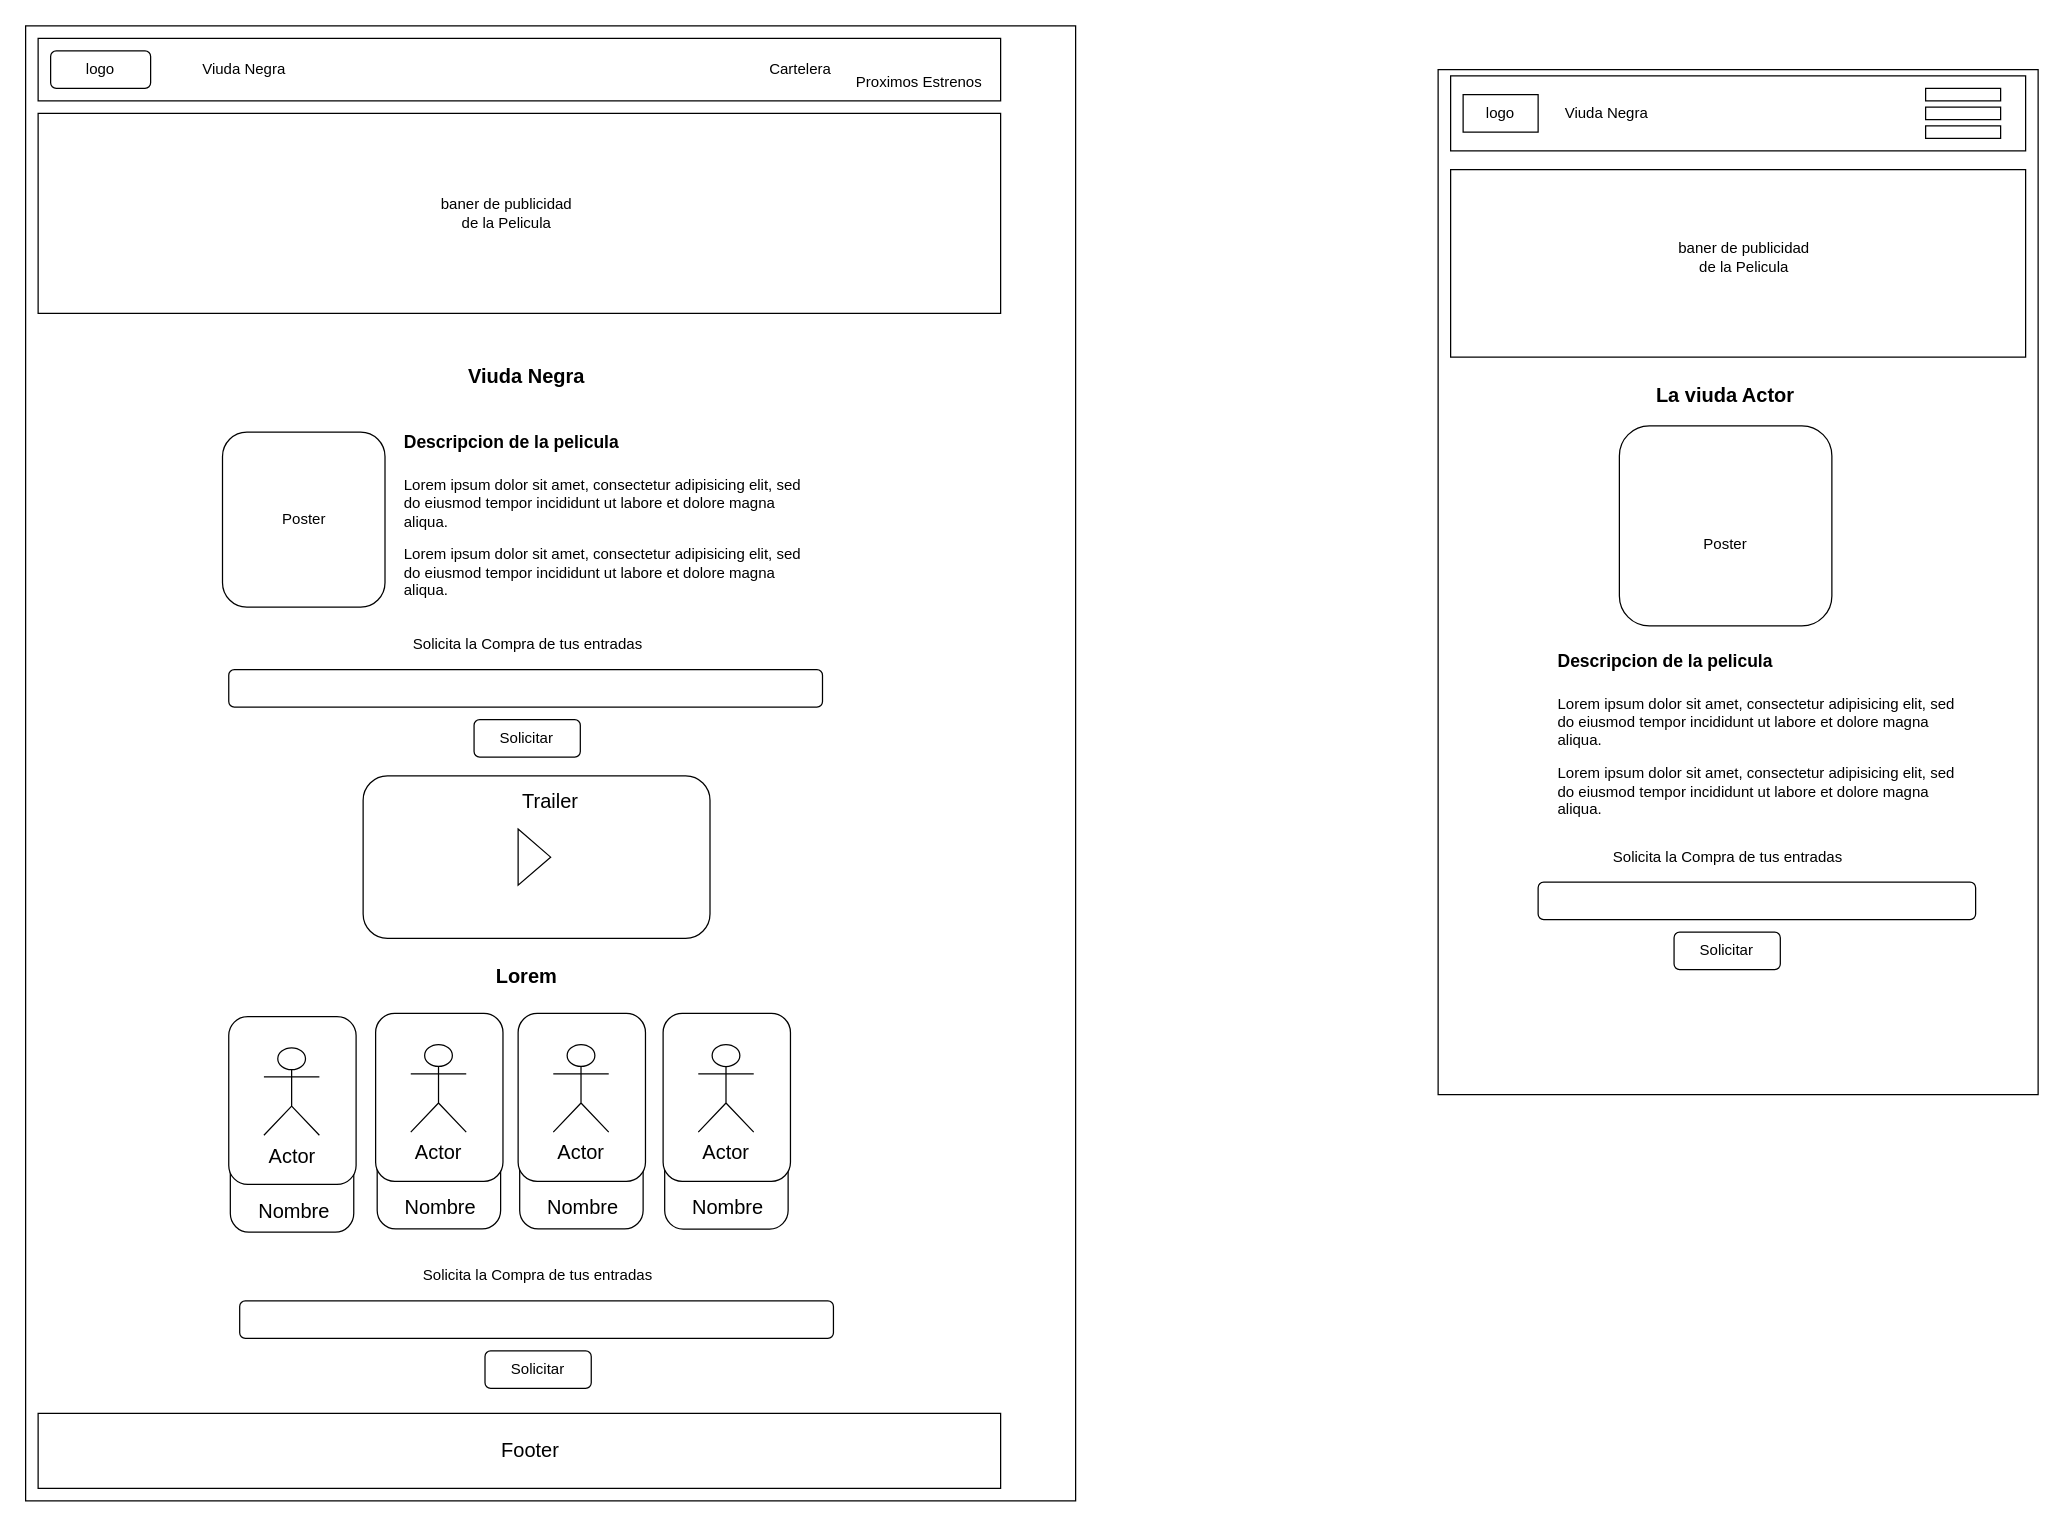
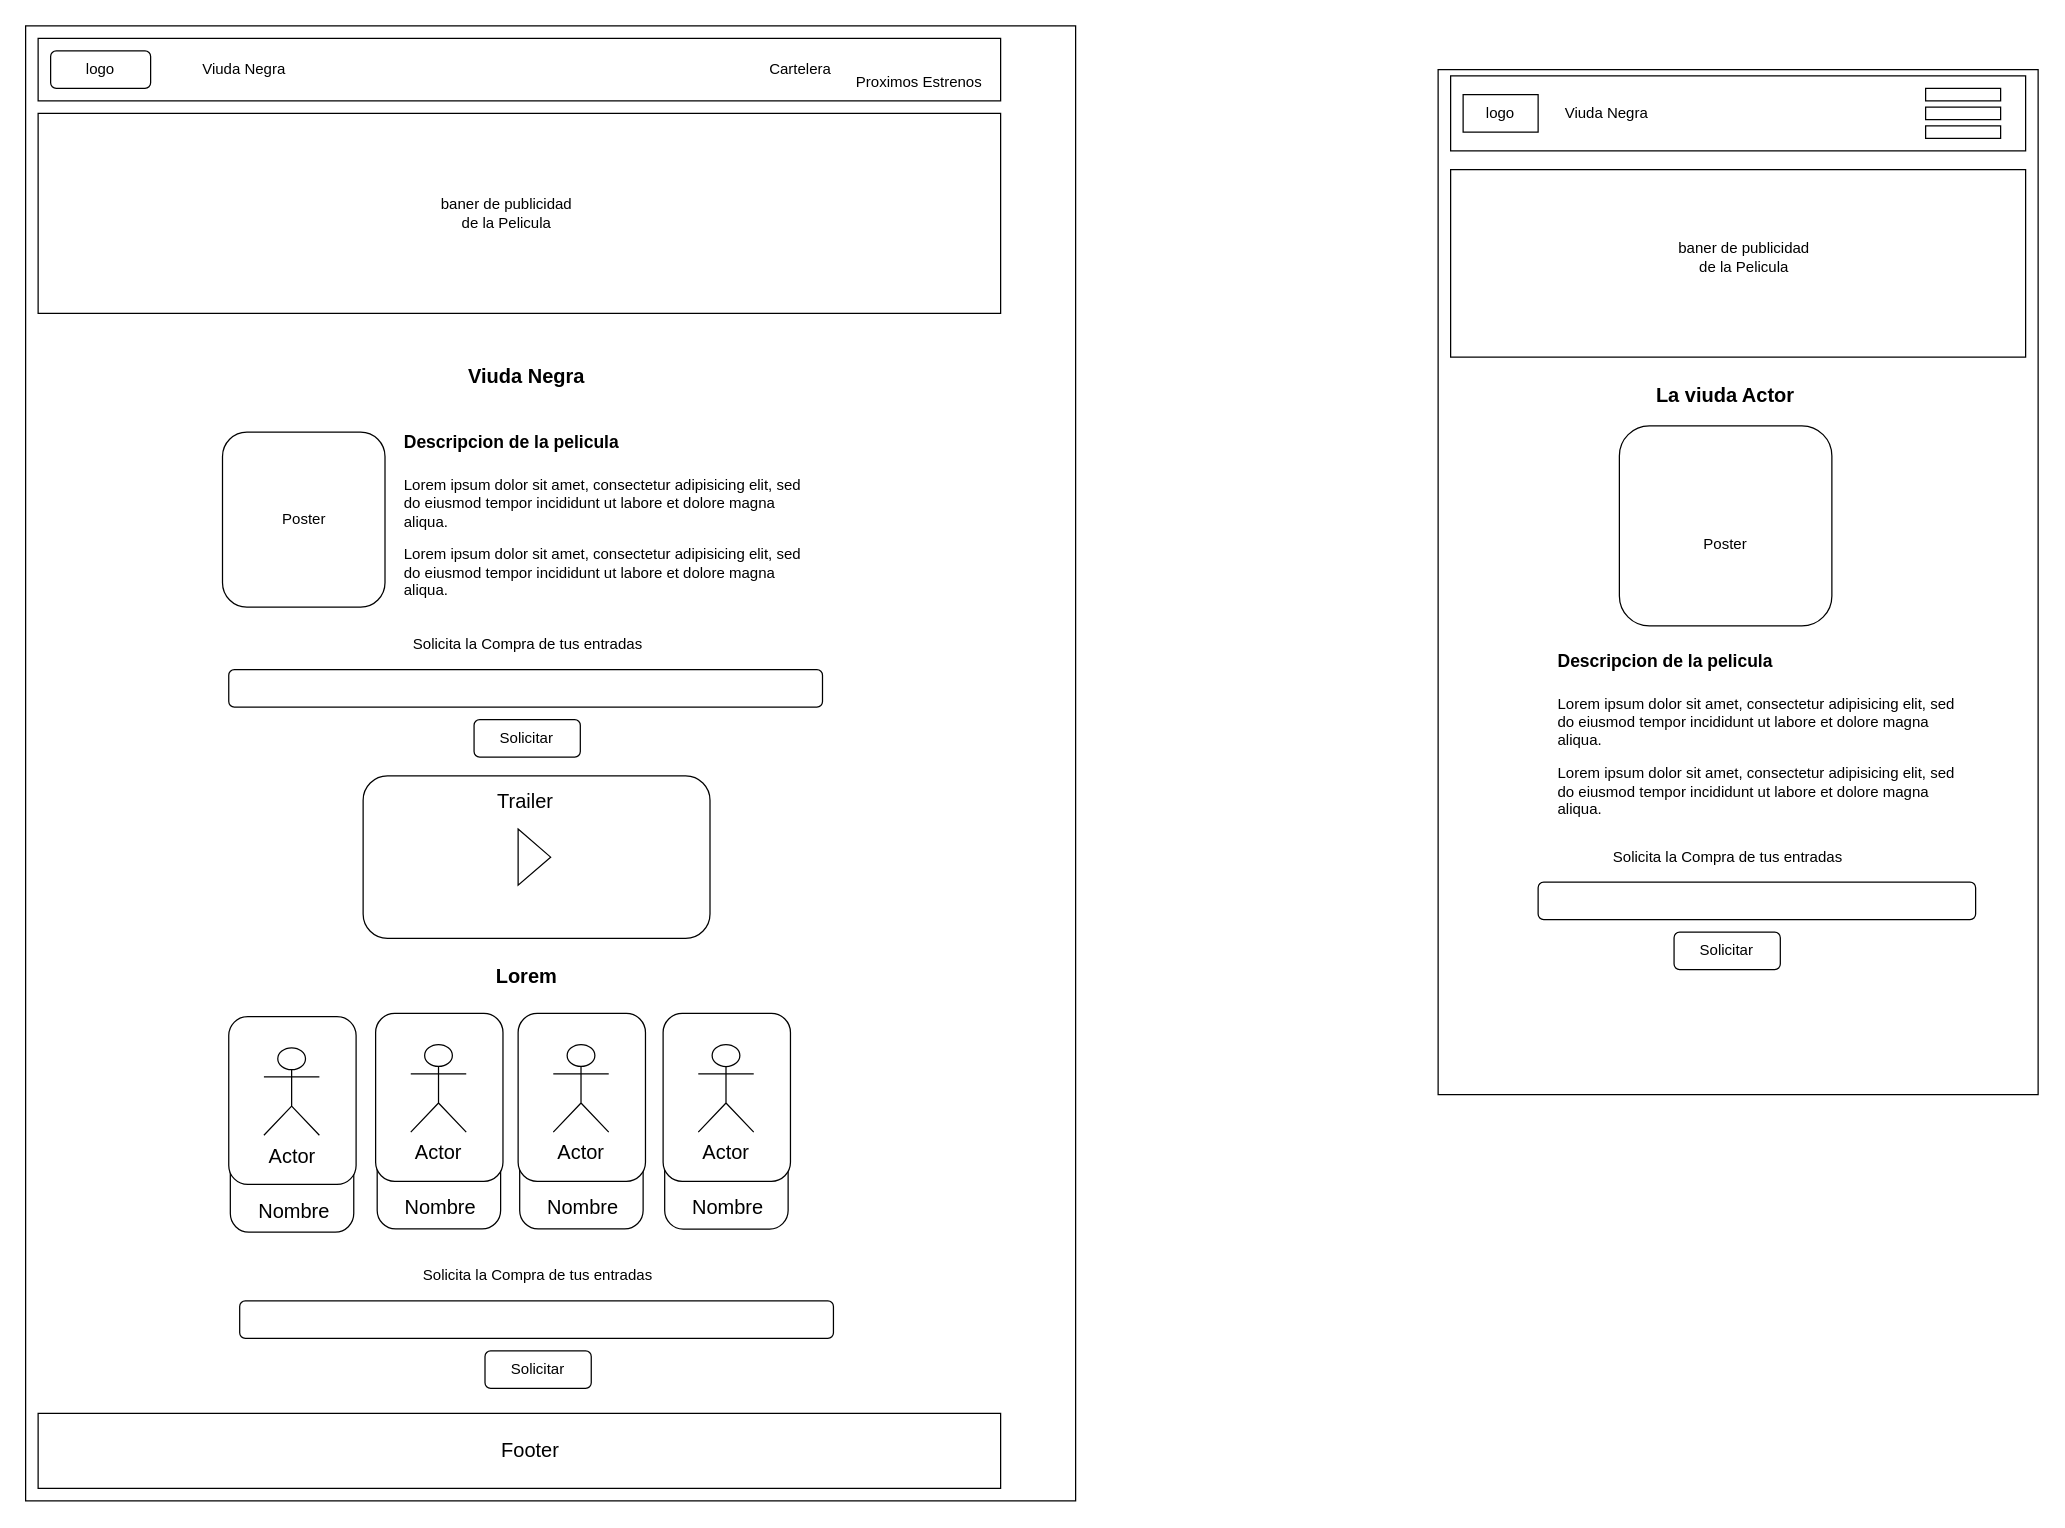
(551, 801) -> (526, 801)
